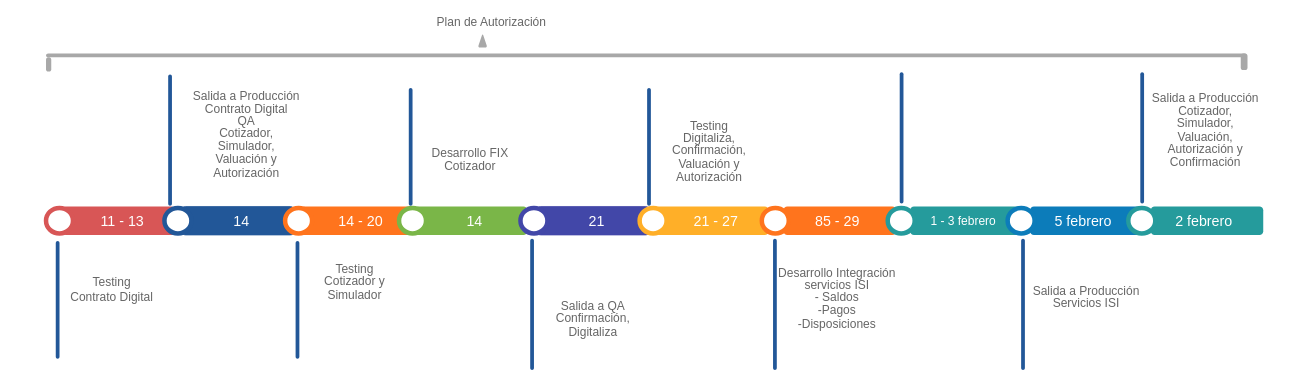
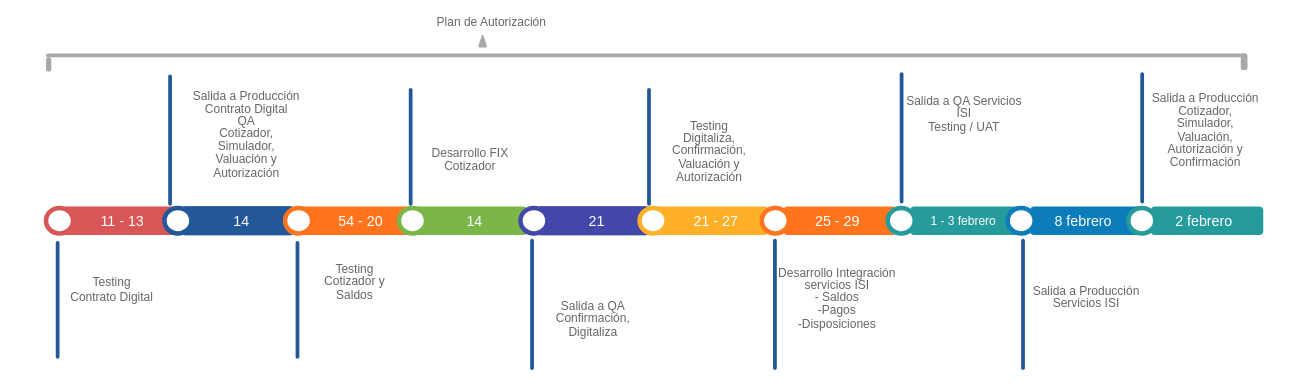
none -> (964, 115)
(360, 221) -> (360, 221)
(837, 221) -> (837, 221)
(1083, 221) -> (1083, 221)
(354, 282) -> (354, 282)
